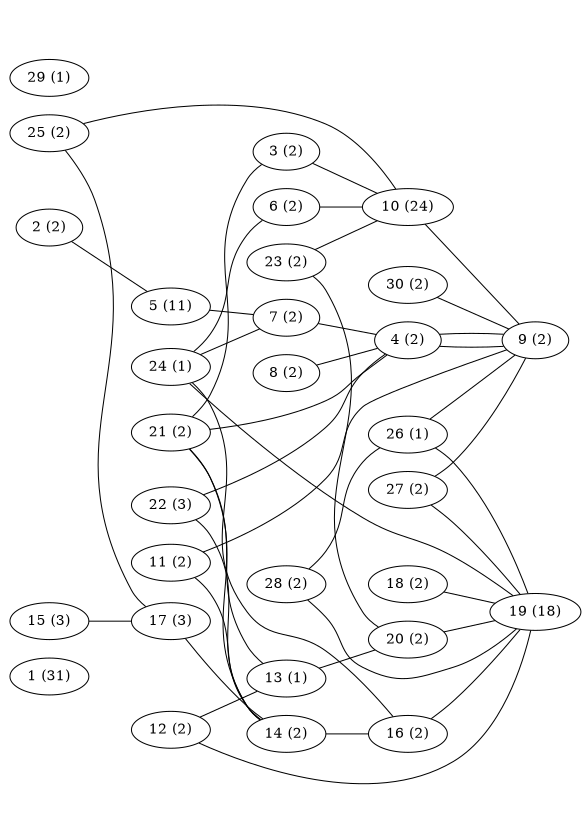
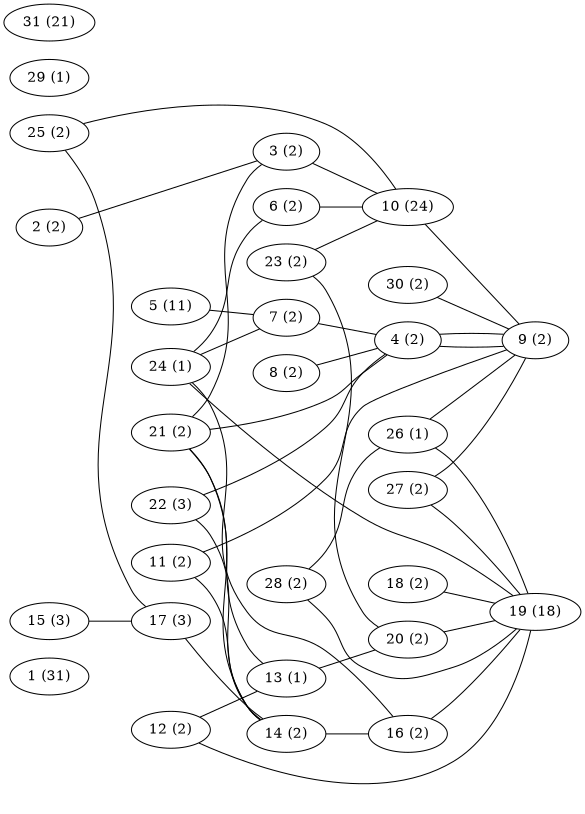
none -> (49, 23)
(104, 263) -> (168, 190)
